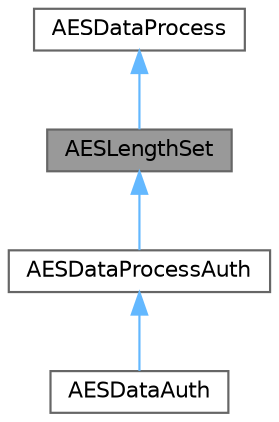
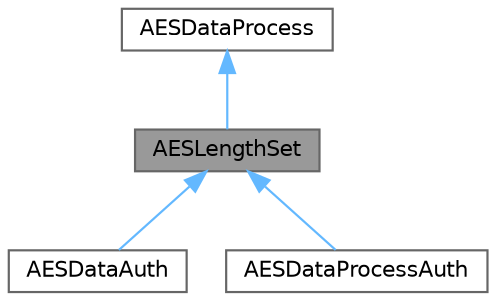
(139, 343) -> (154, 218)
